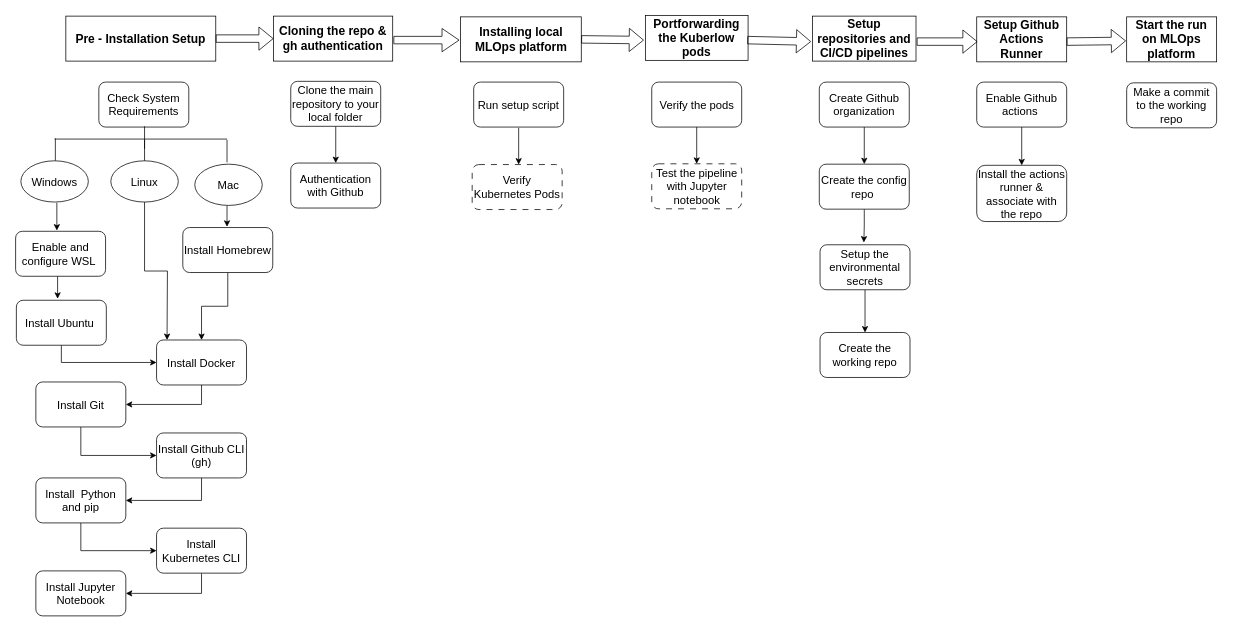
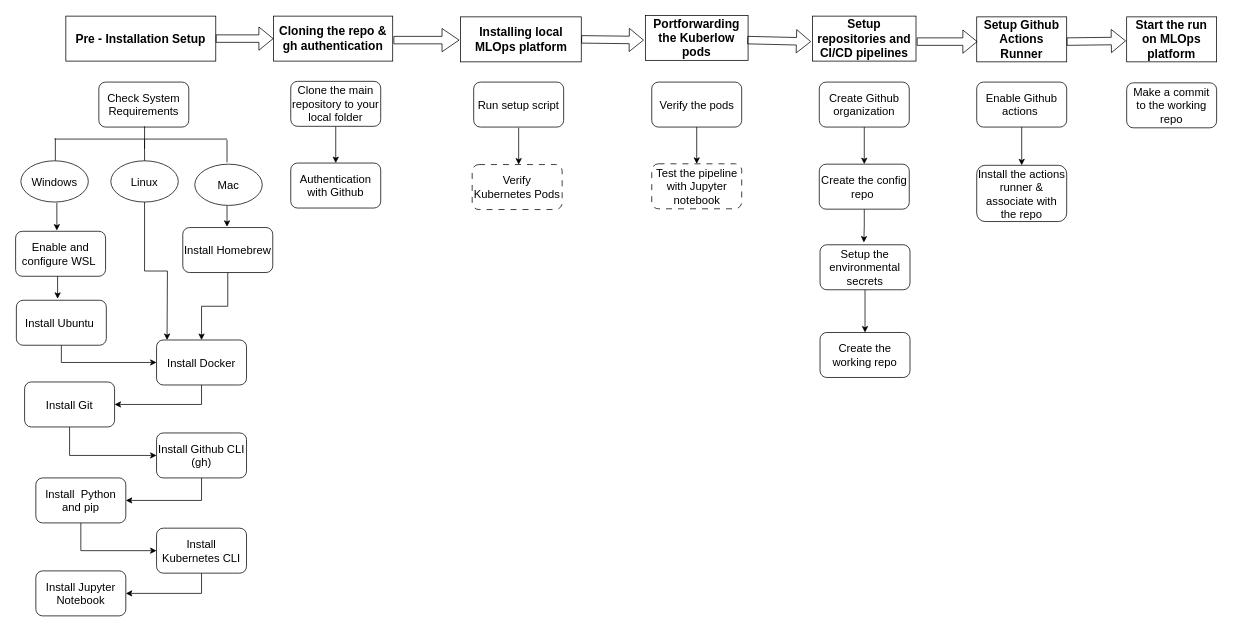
(81, 405) -> (69, 405)
